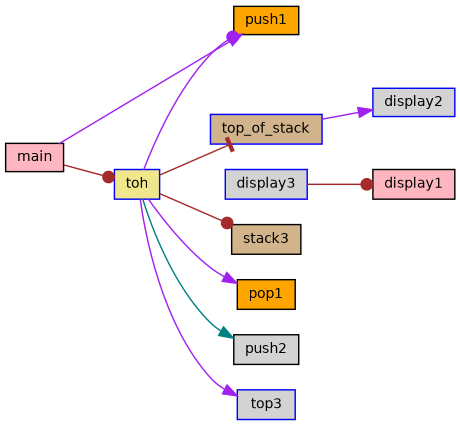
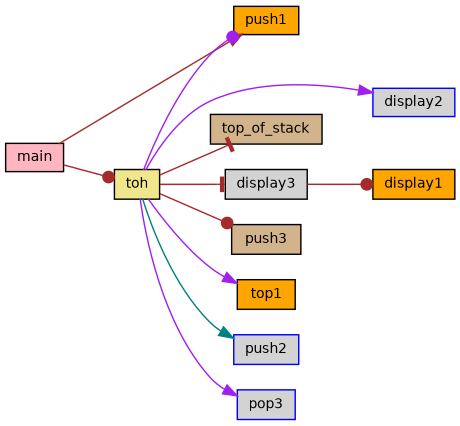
(144, 93) -> (144, 93)
(340, 116) -> (236, 92)
(266, 129) -> (266, 129)
(137, 184) -> (137, 184)
none -> (189, 184)
(266, 184) -> (266, 184)
(414, 184) -> (414, 184)
(266, 239) -> (266, 239)
(266, 295) -> (266, 295)
(266, 350) -> (266, 350)
(266, 405) -> (266, 405)
